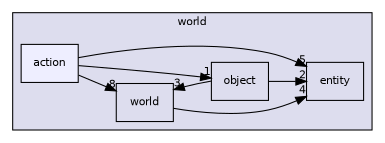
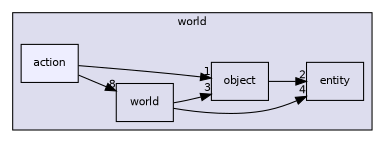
(188, 46) -> none
(198, 84) -> (187, 100)
